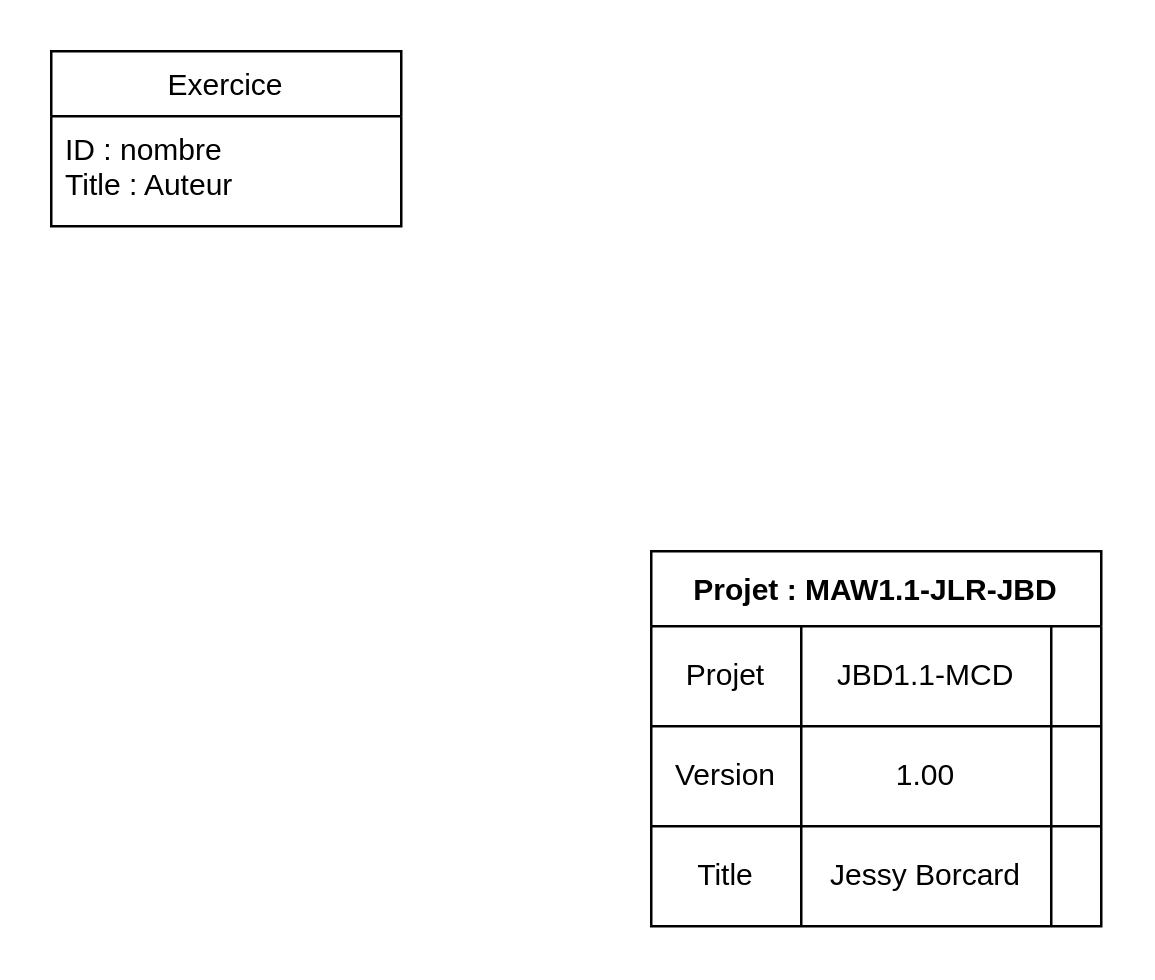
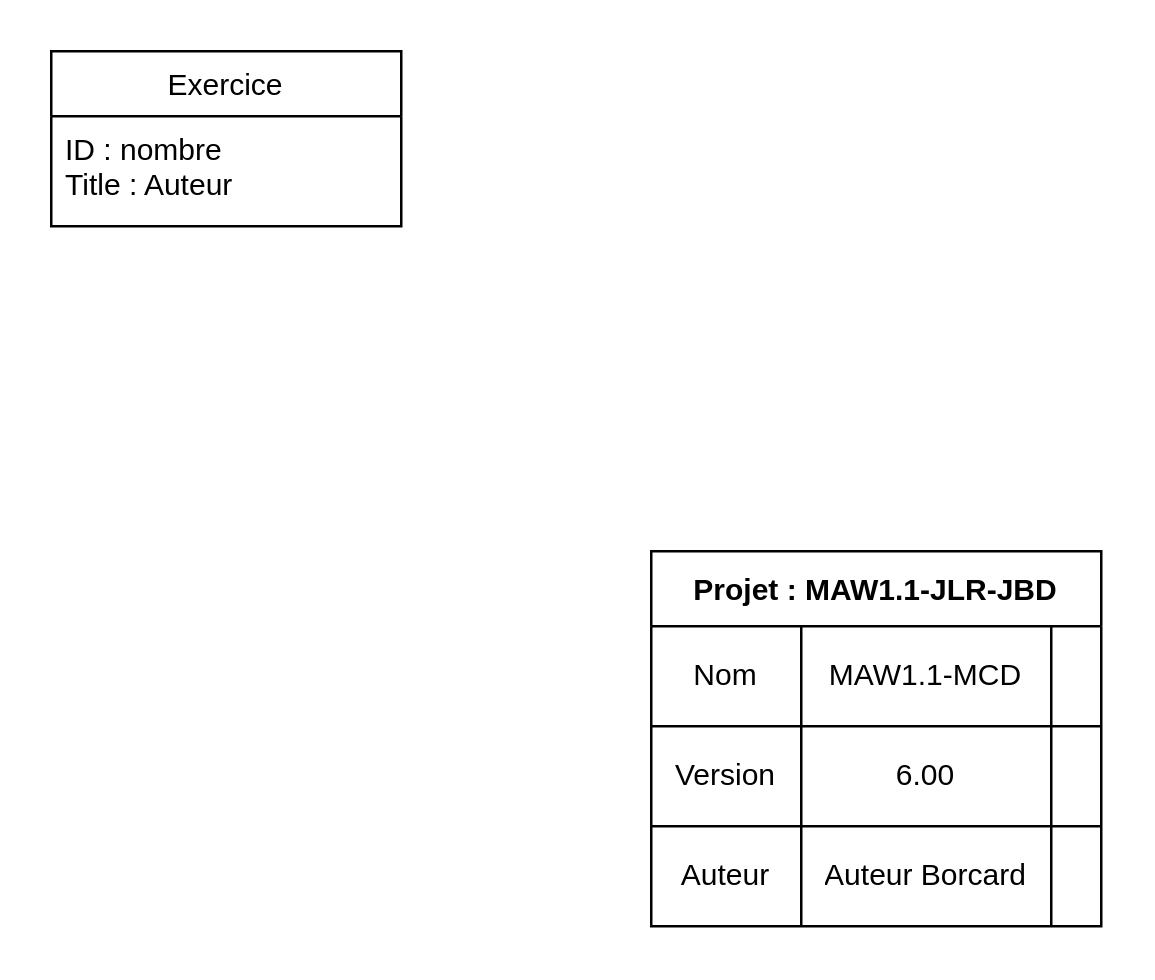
(726, 676) -> (726, 676)
(926, 676) -> (926, 676)
(926, 776) -> (926, 776)
(726, 876) -> (726, 876)
(926, 876) -> (926, 876)
